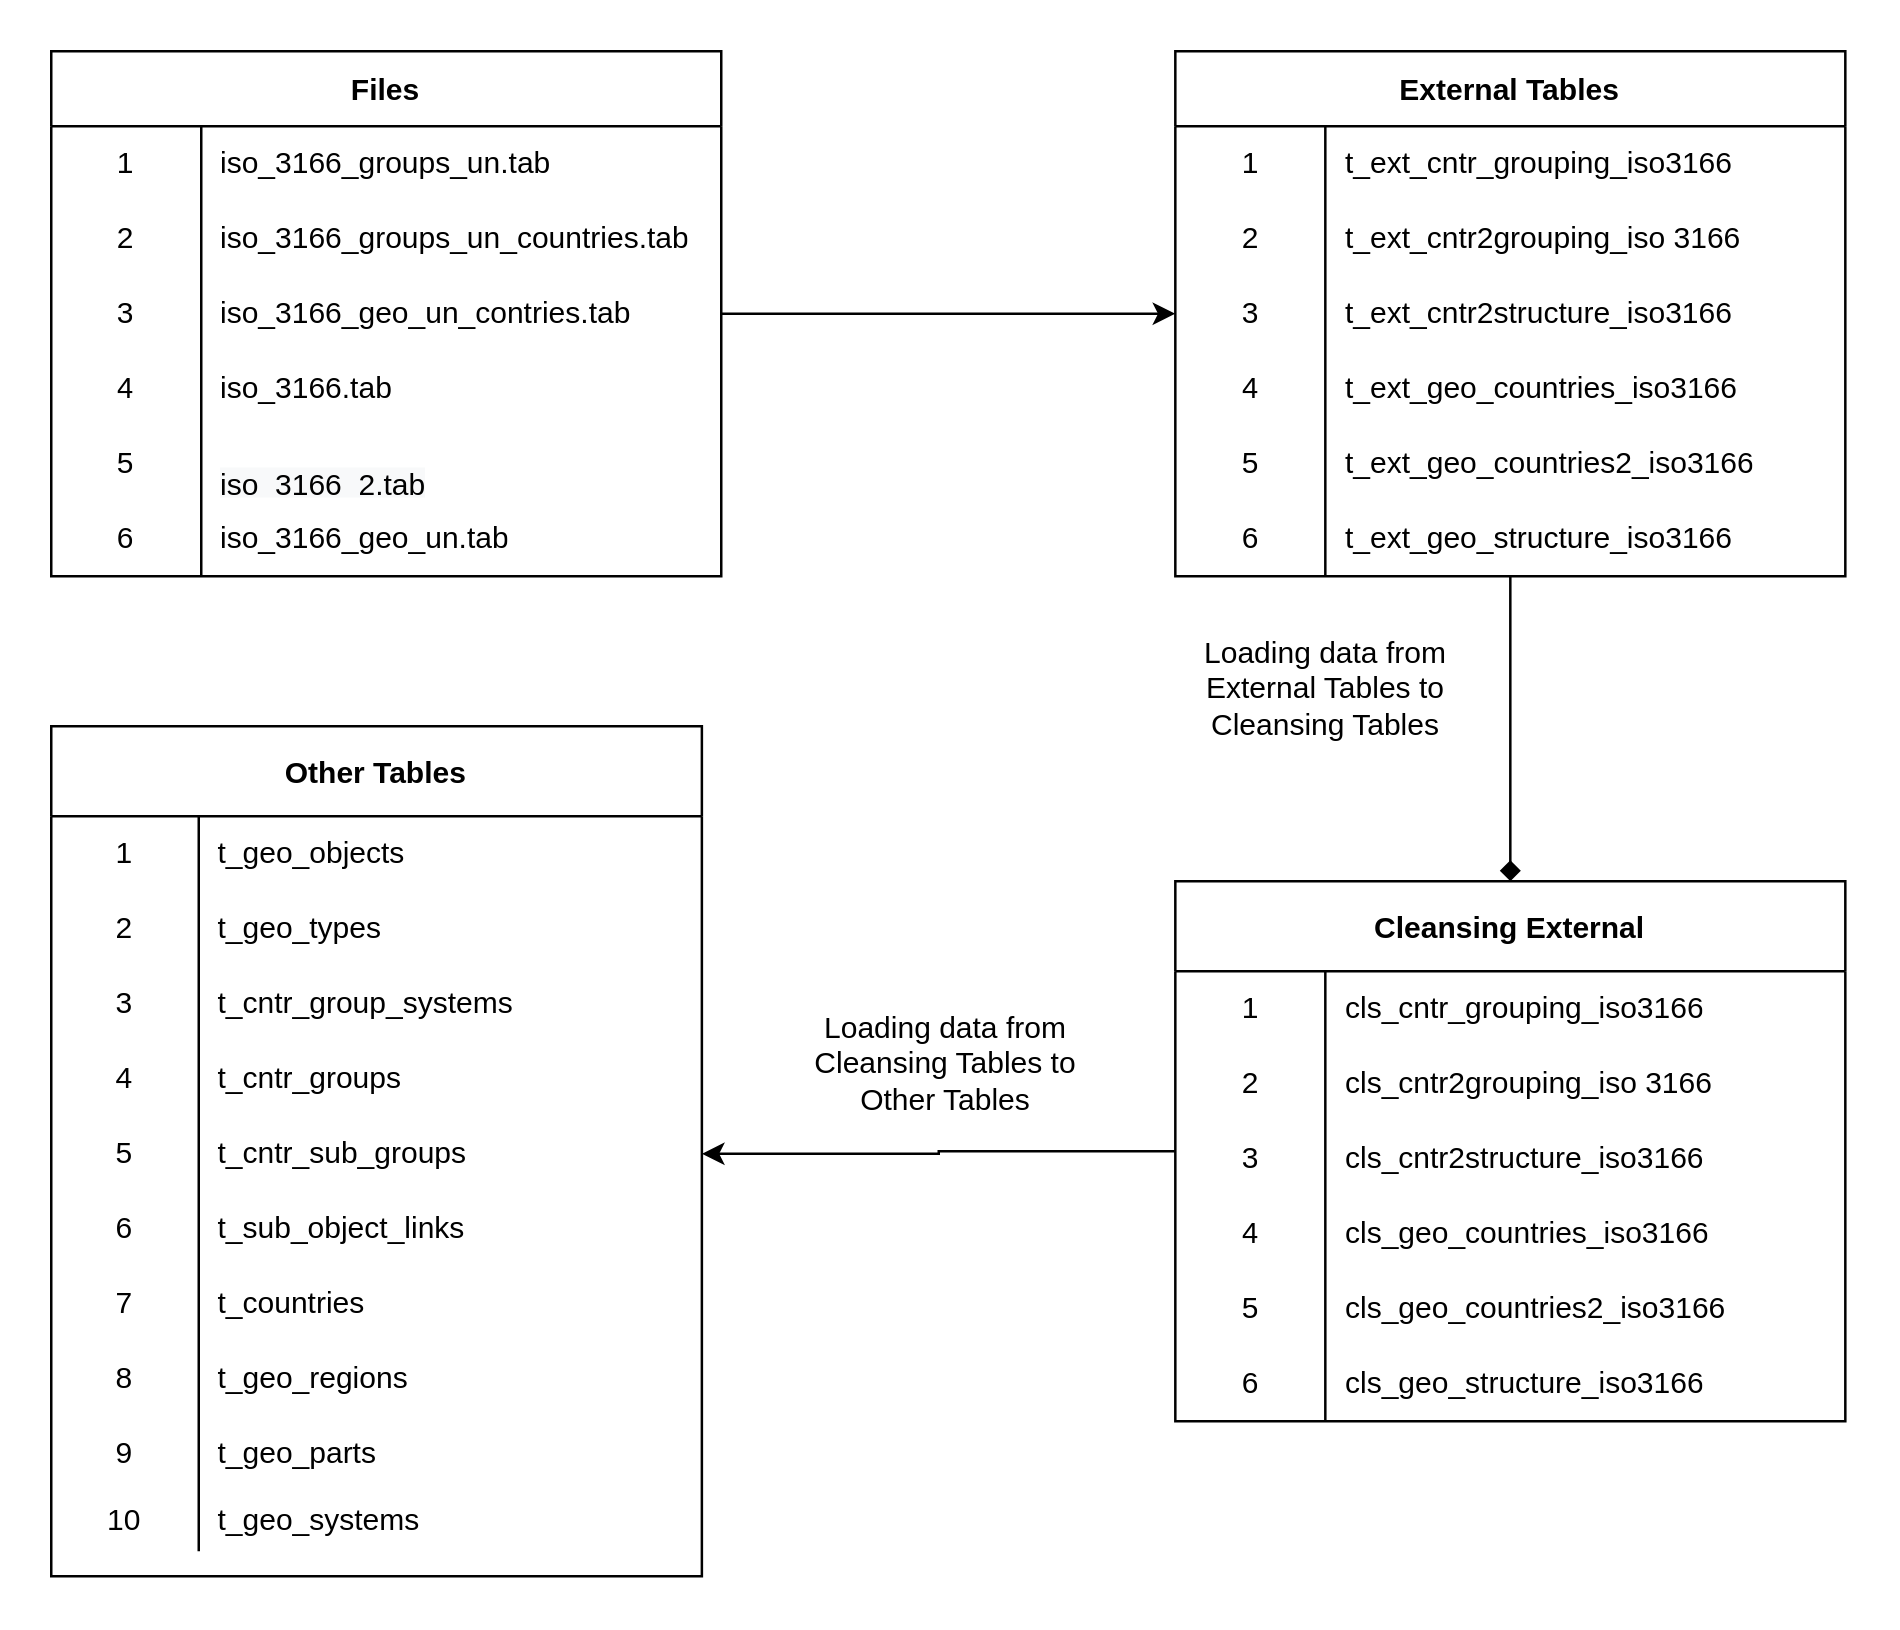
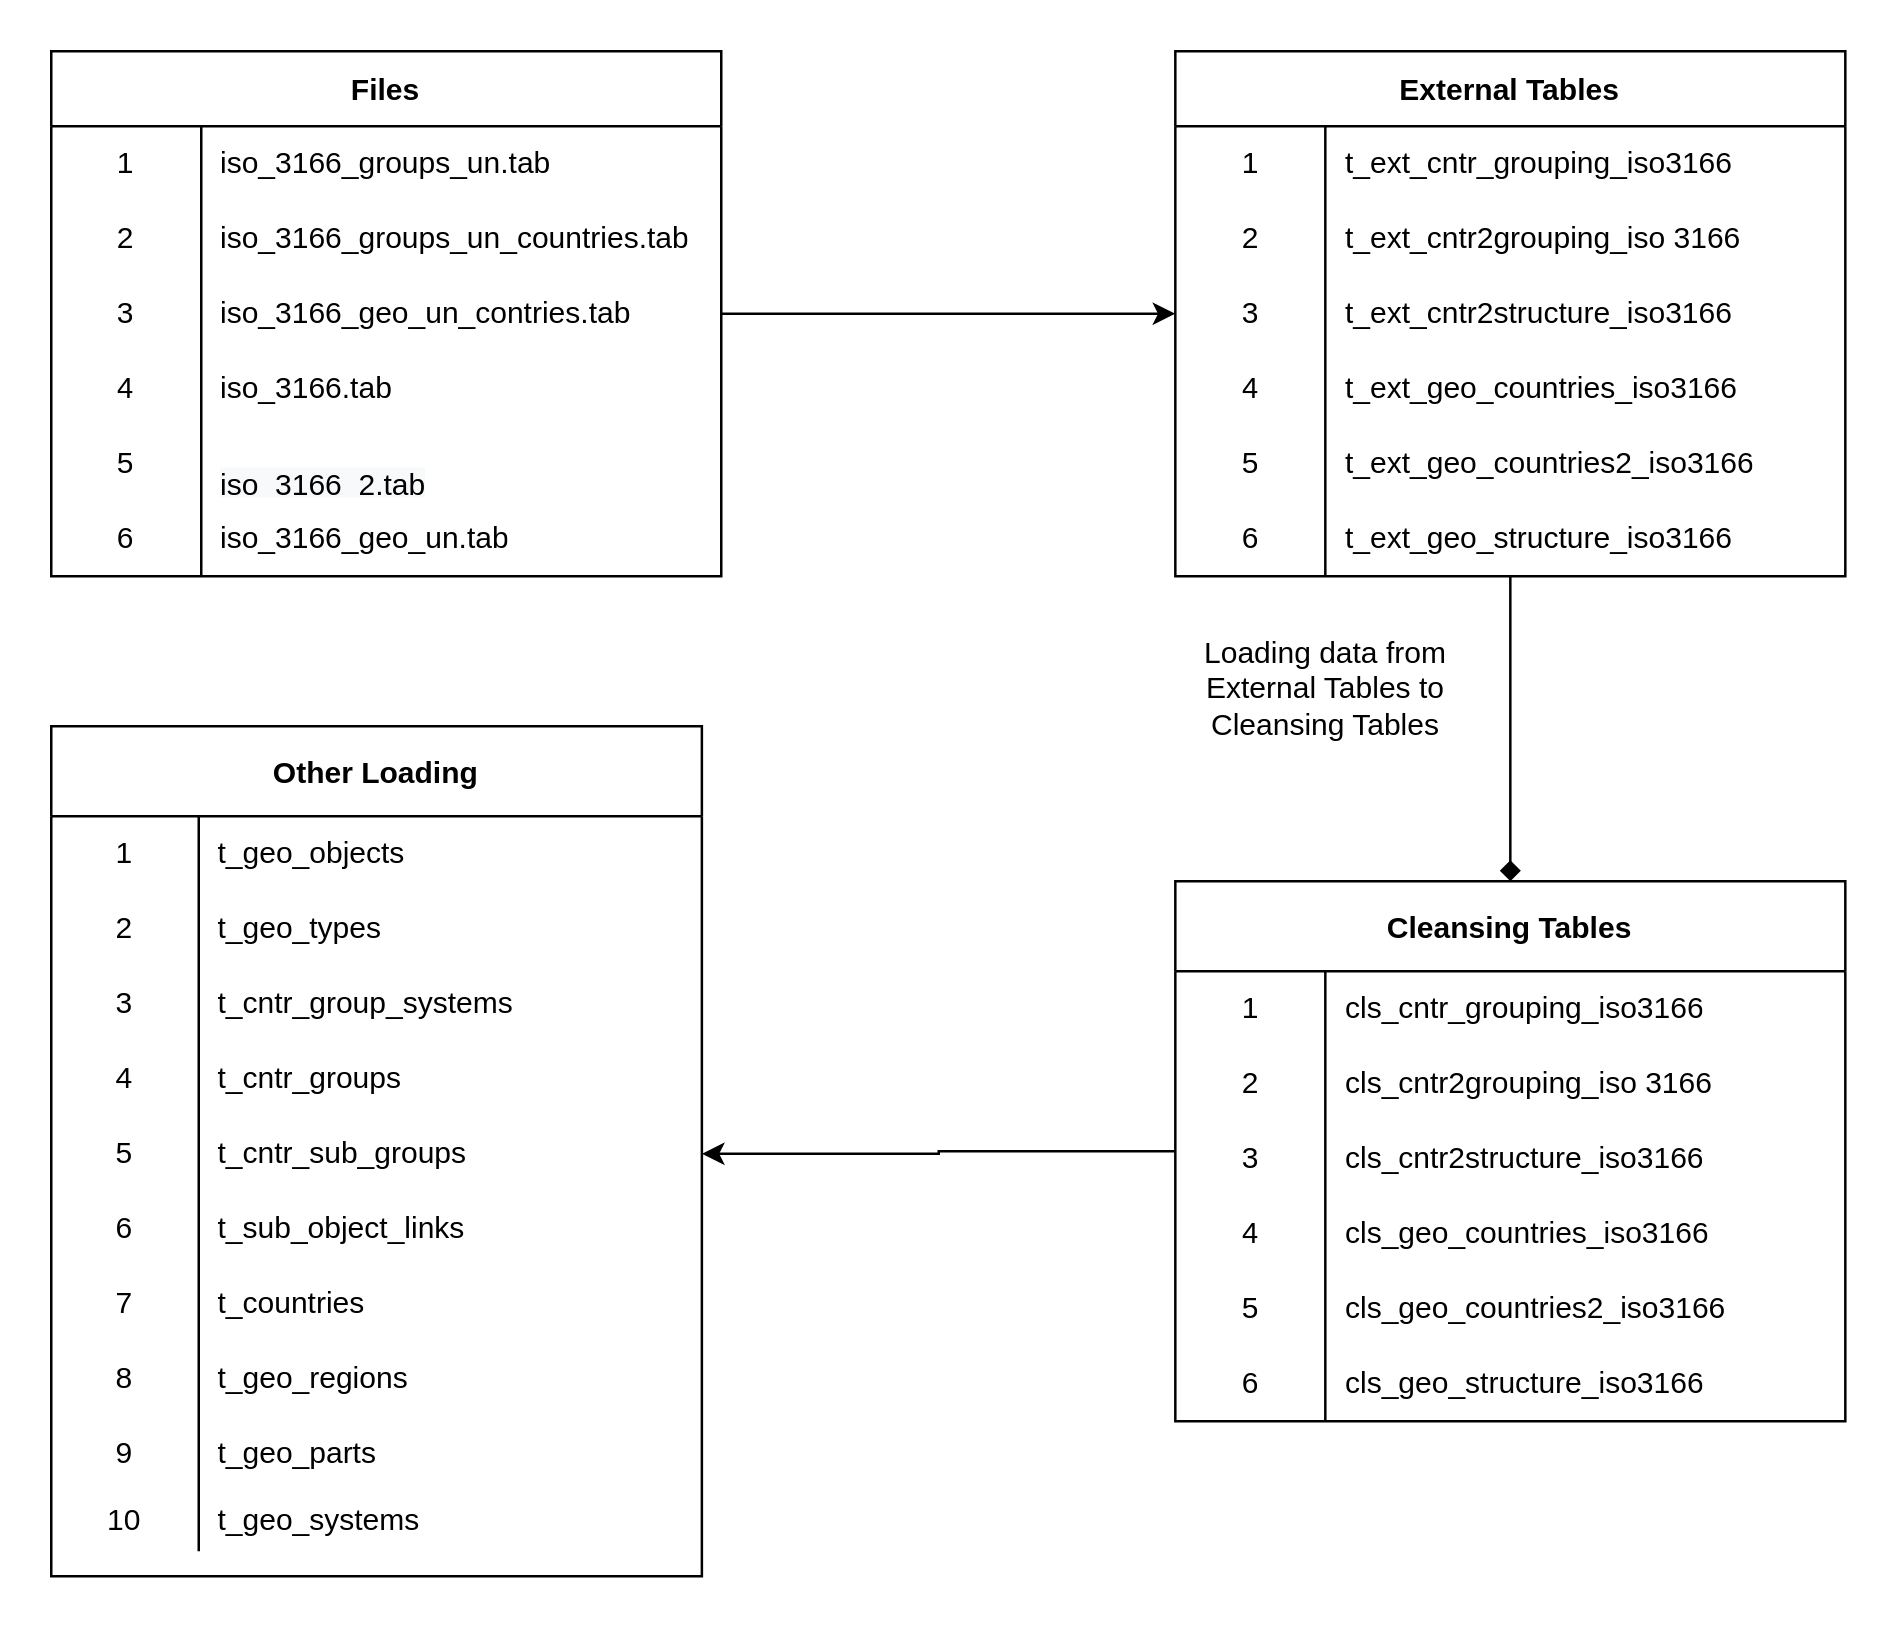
(375, 773) -> (375, 773)
(1509, 928) -> (1509, 928)
(946, 1064) -> none
